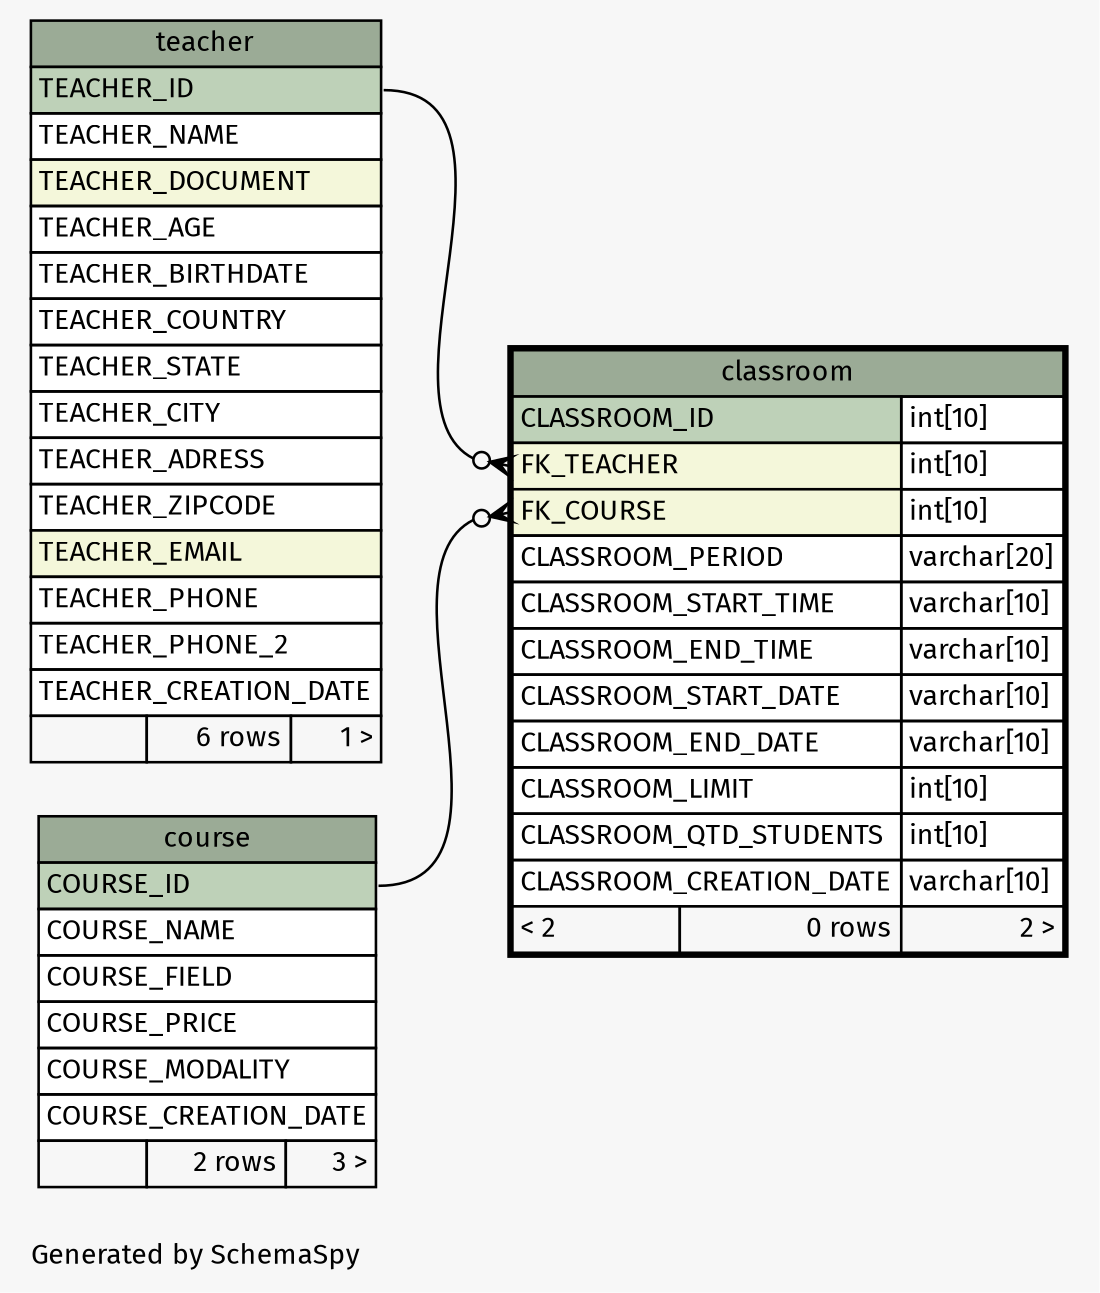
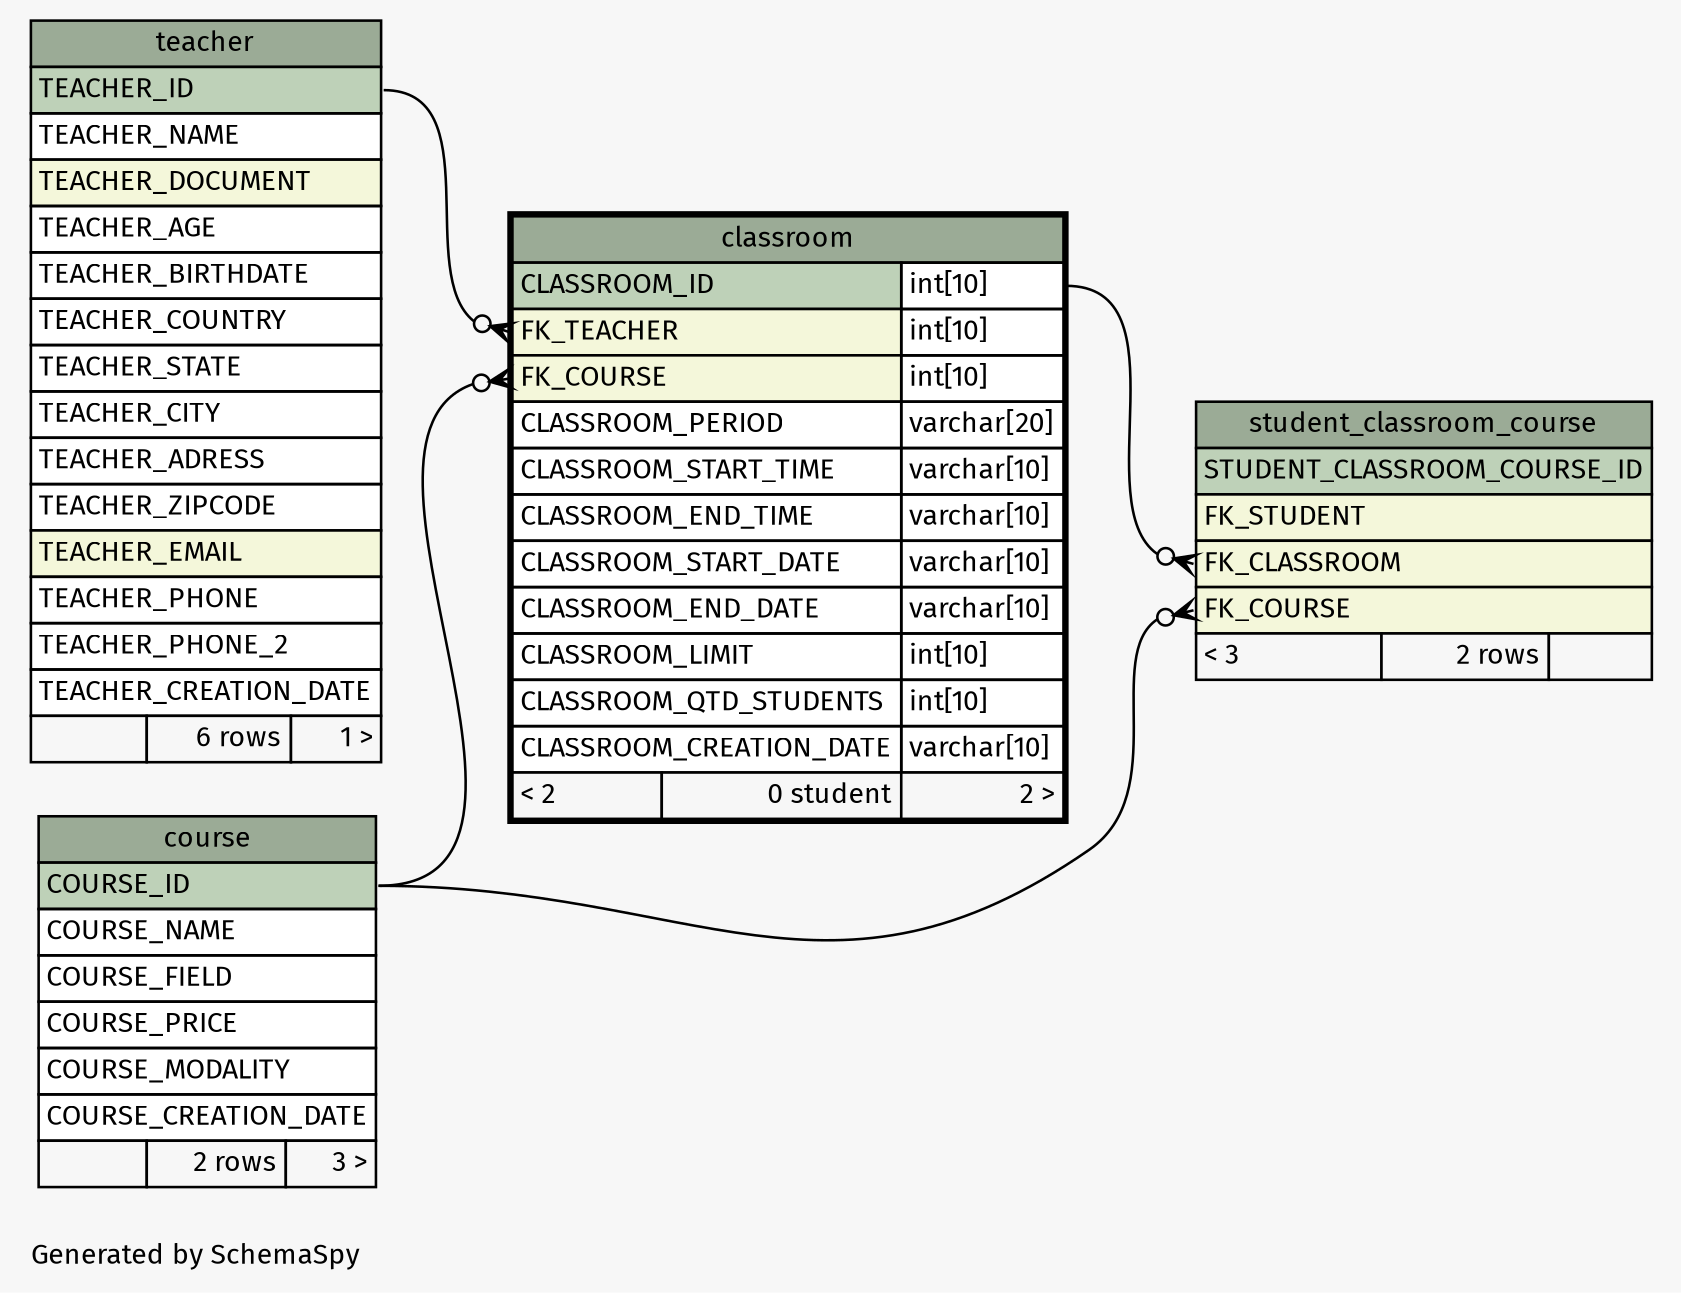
none -> (1423, 541)
(850, 928) -> (830, 794)
